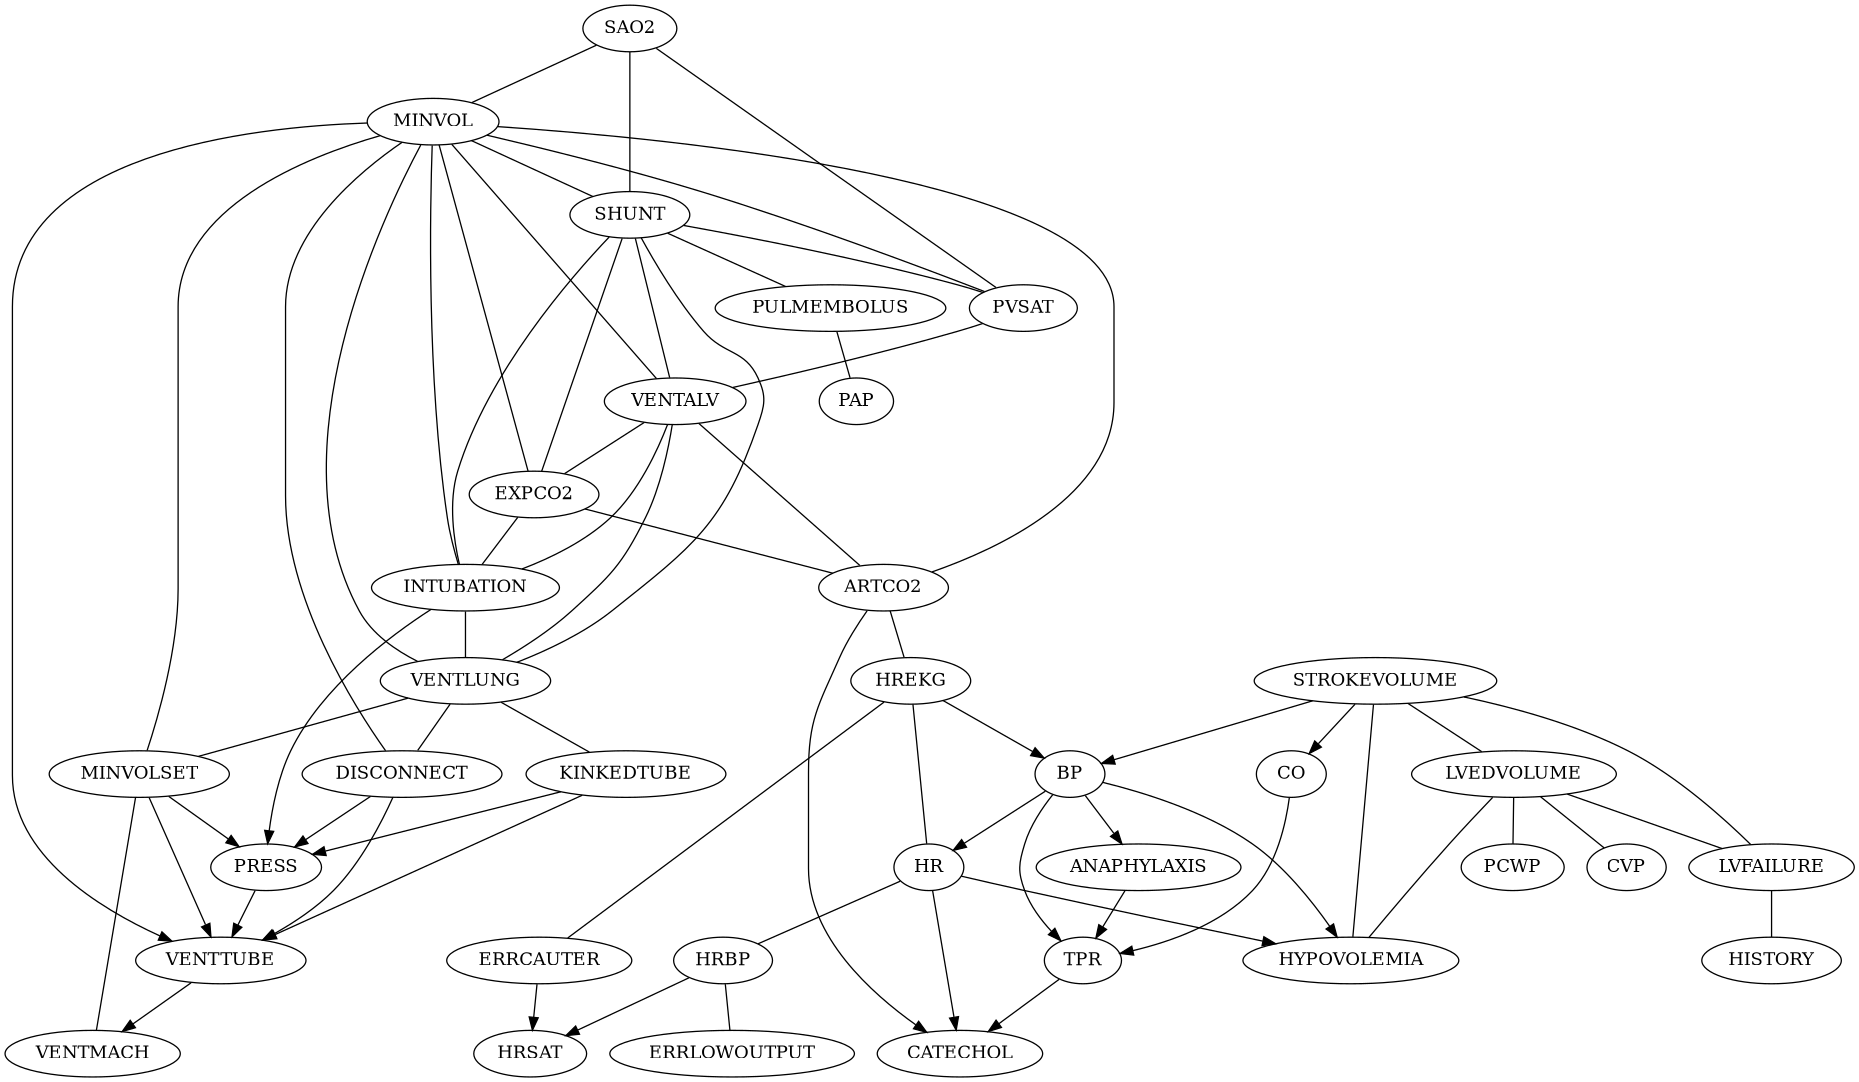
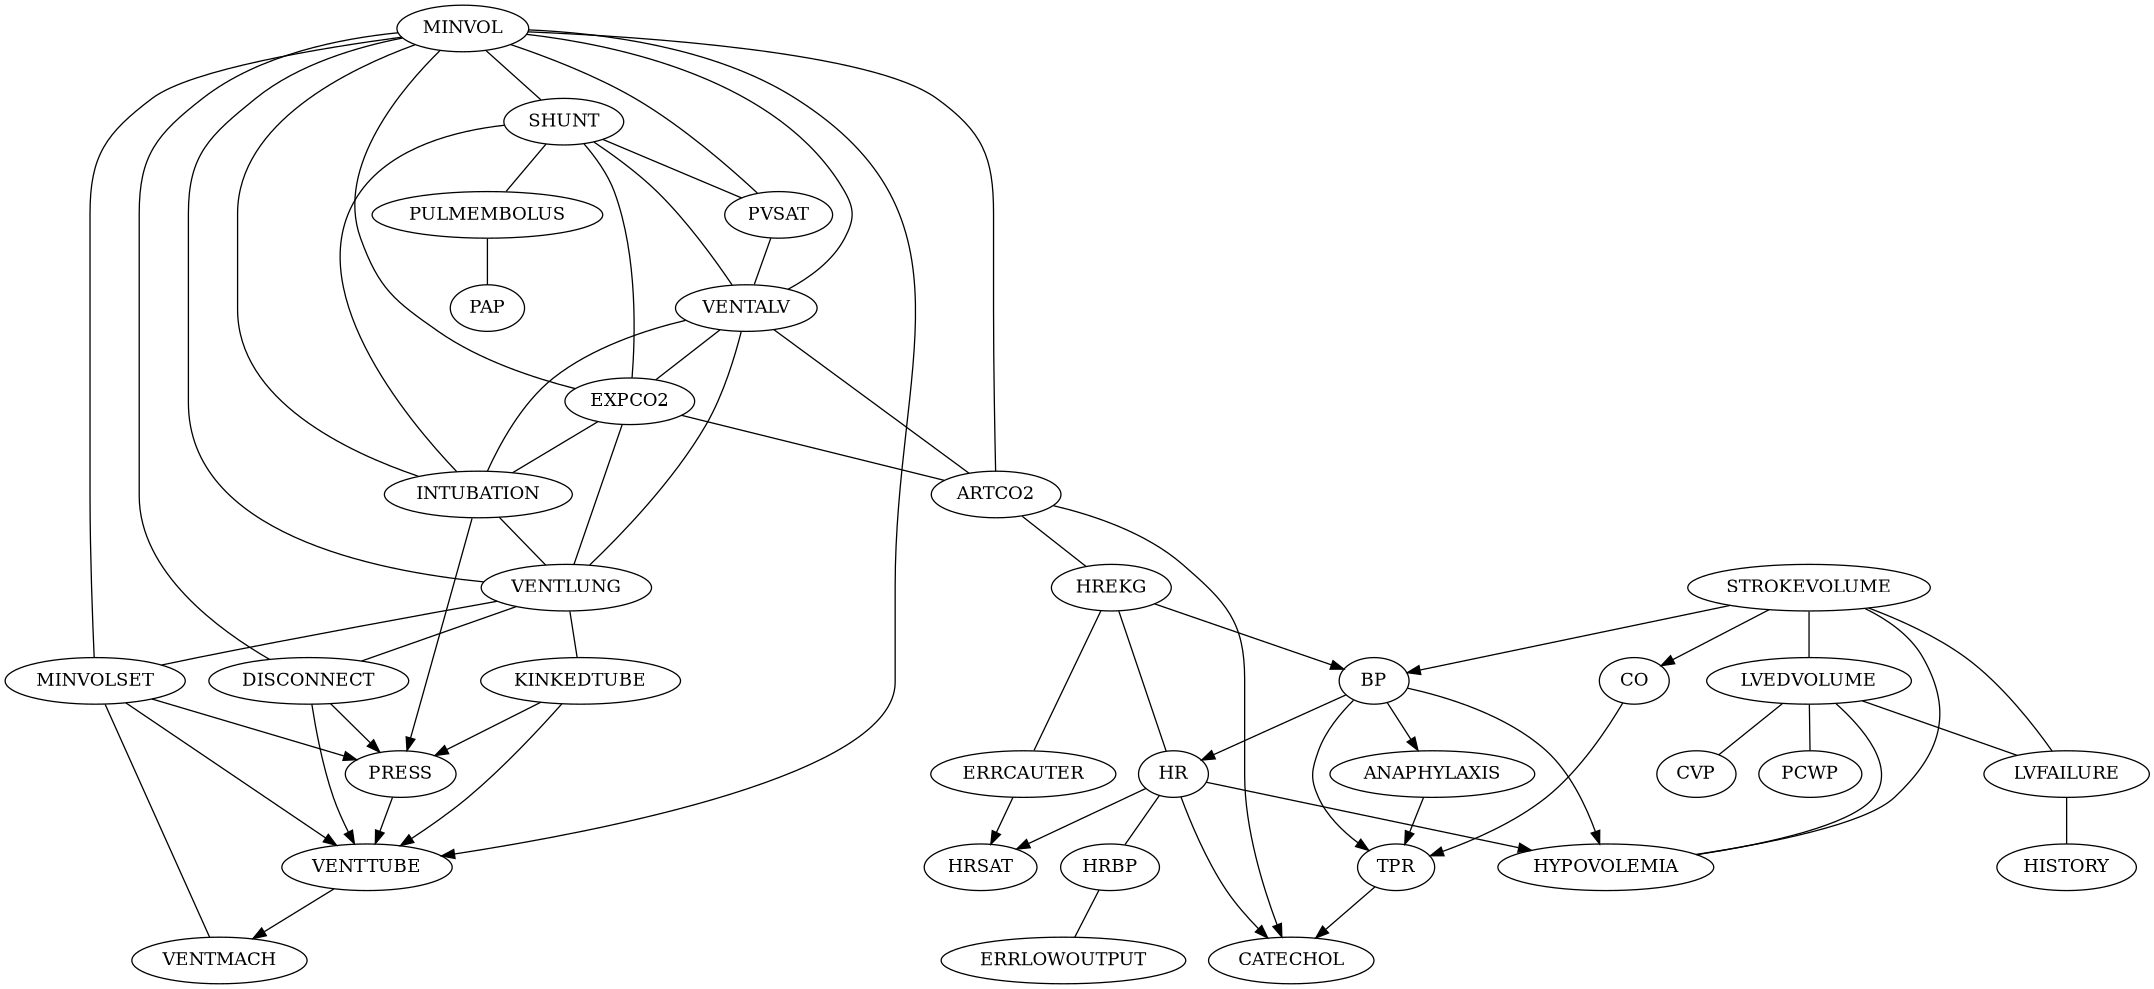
(630, 28) -> none
(736, 478) -> (598, 494)
(634, 1004) -> (1087, 816)
